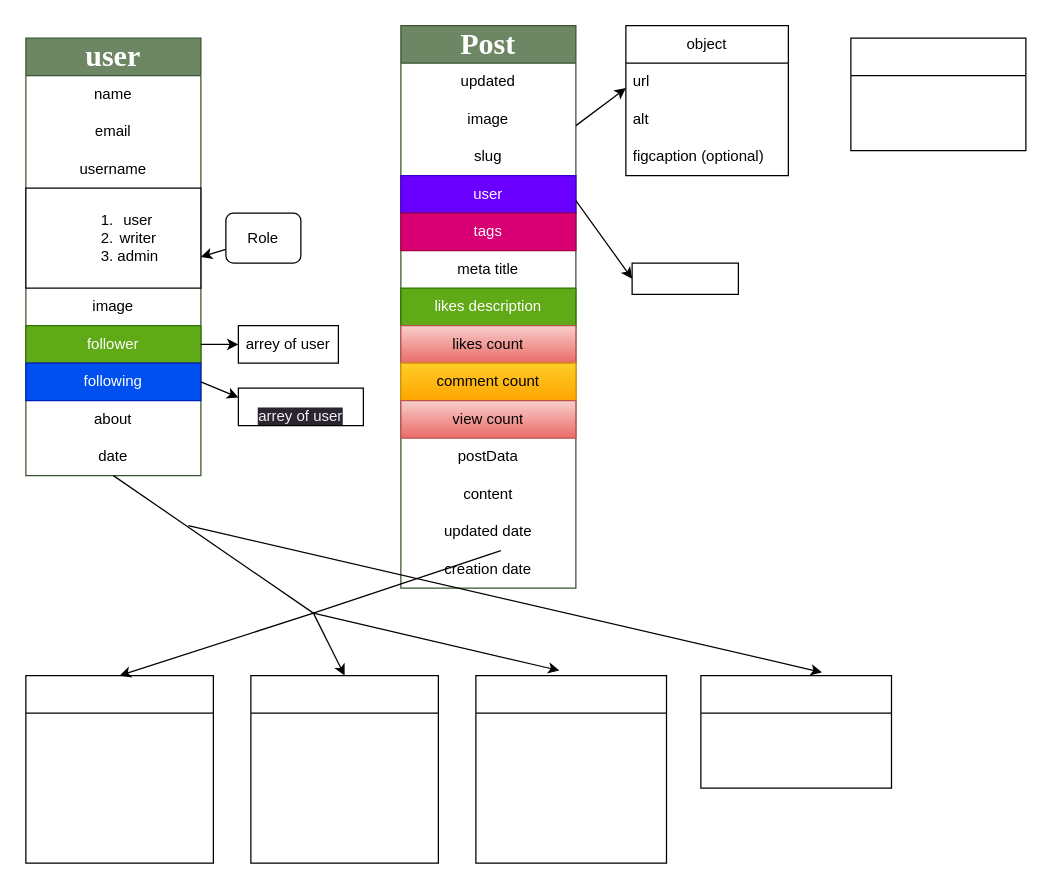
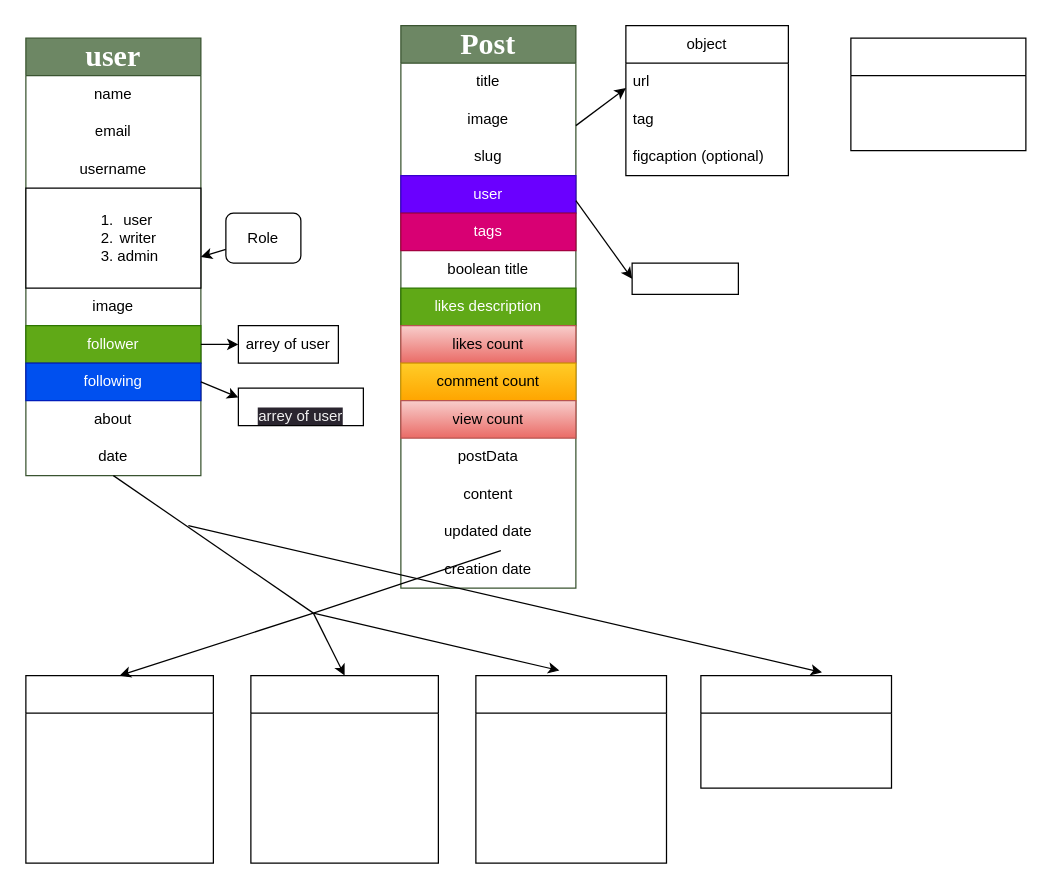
(488, 82) -> (488, 82)
(644, 119) -> (646, 119)
(488, 269) -> (488, 269)
